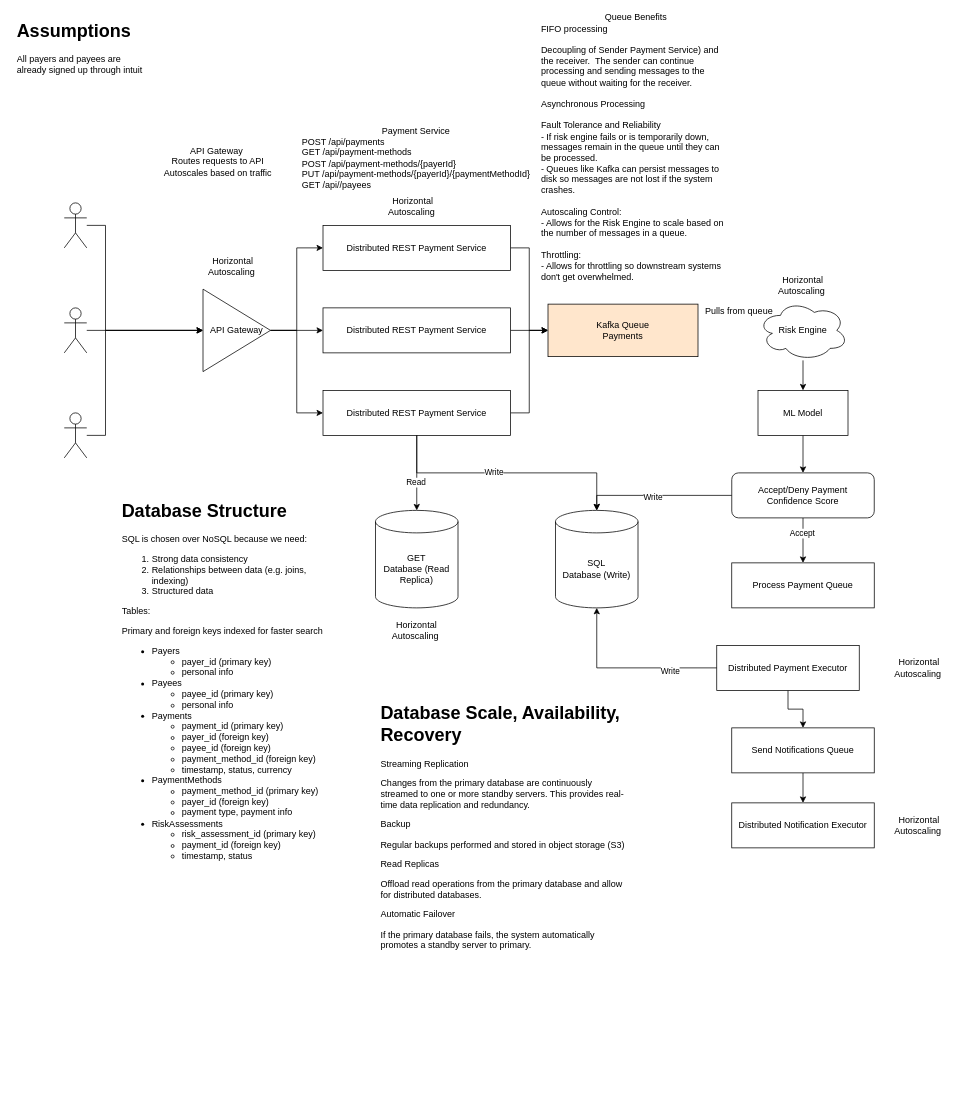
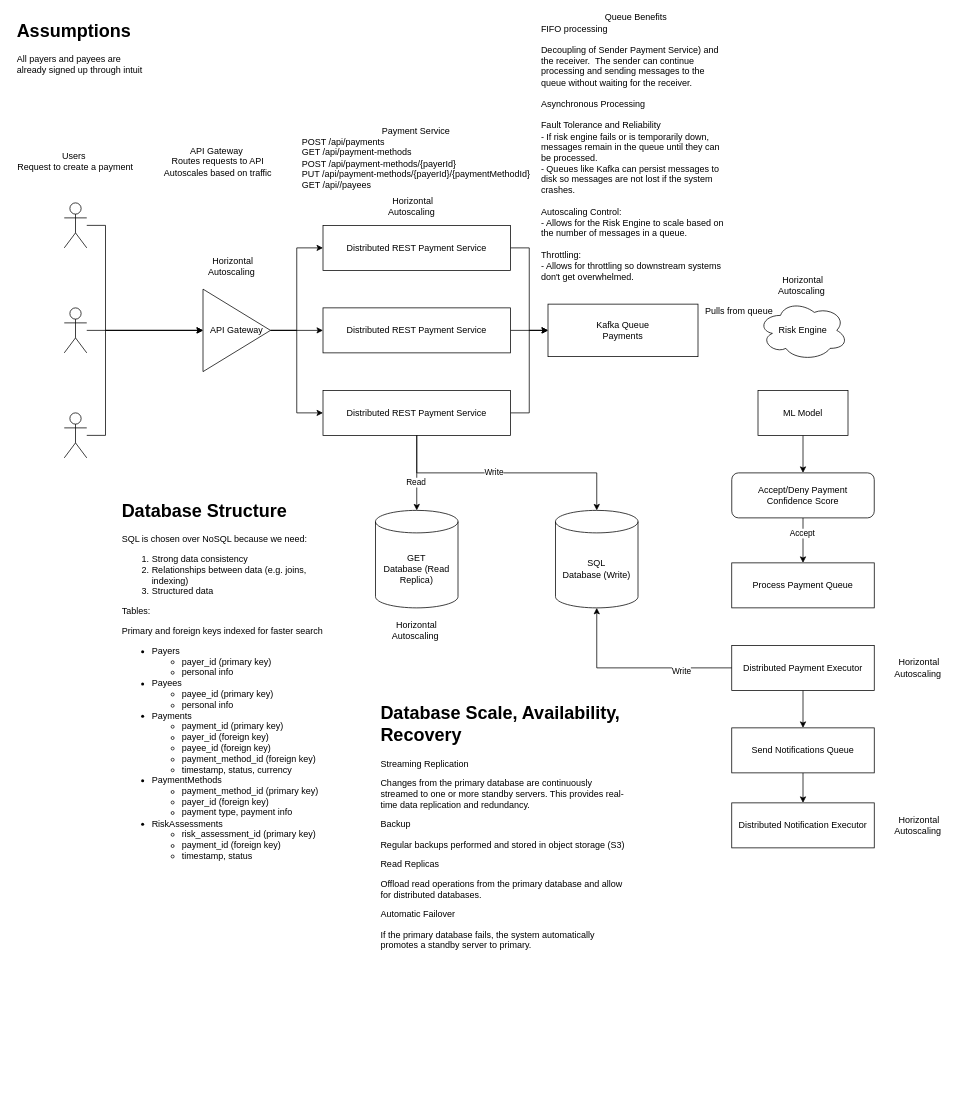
none -> (75, 162)
(623, 330) -> (623, 330)
(803, 384) -> none
(665, 495) -> none
(788, 668) -> (803, 668)
